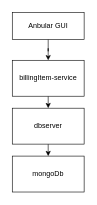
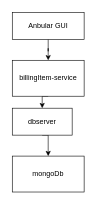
(48, 126) -> (42, 122)
